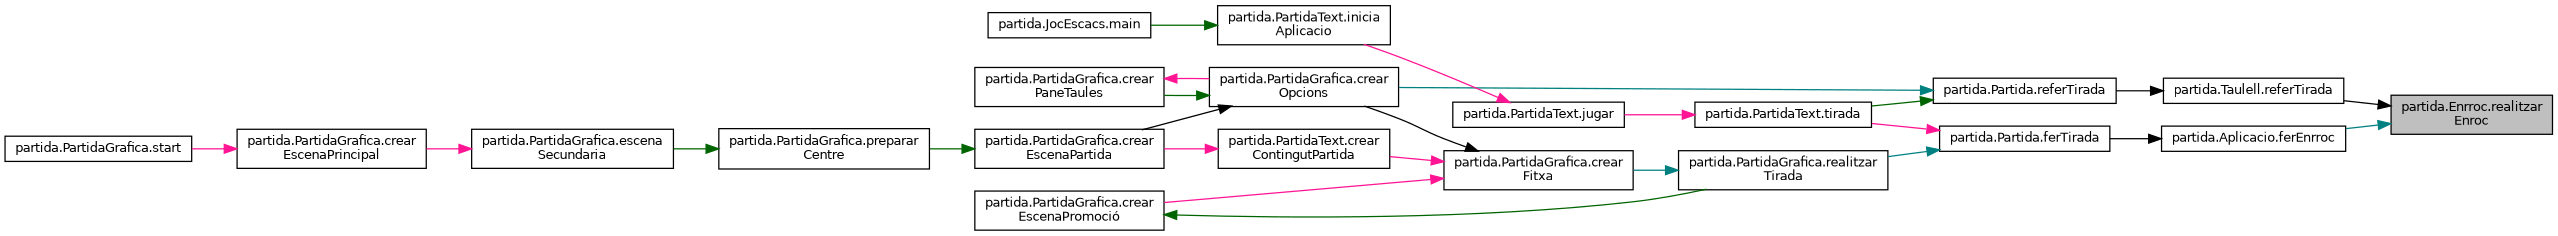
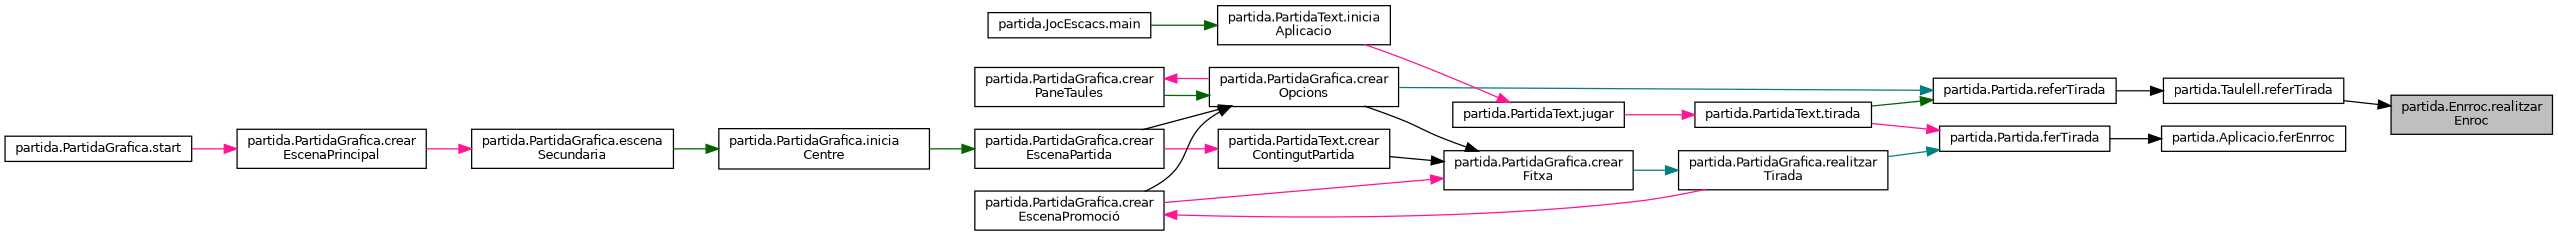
(2362, 127) -> none
(824, 149) -> (824, 149)
none -> (1184, 157)
(1411, 159) -> (1411, 159)
(1442, 215) -> (1442, 215)
